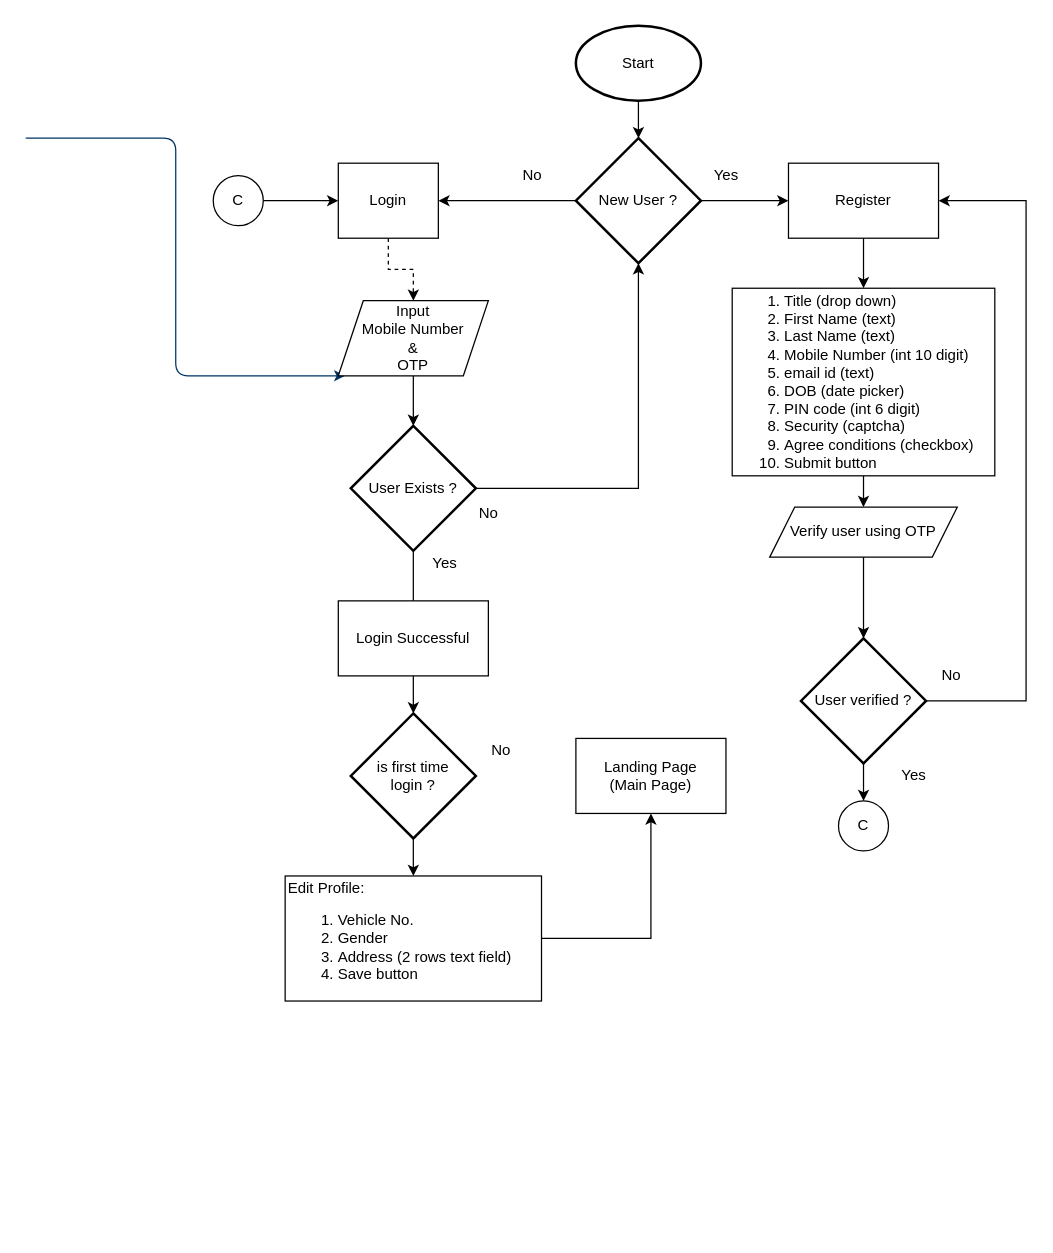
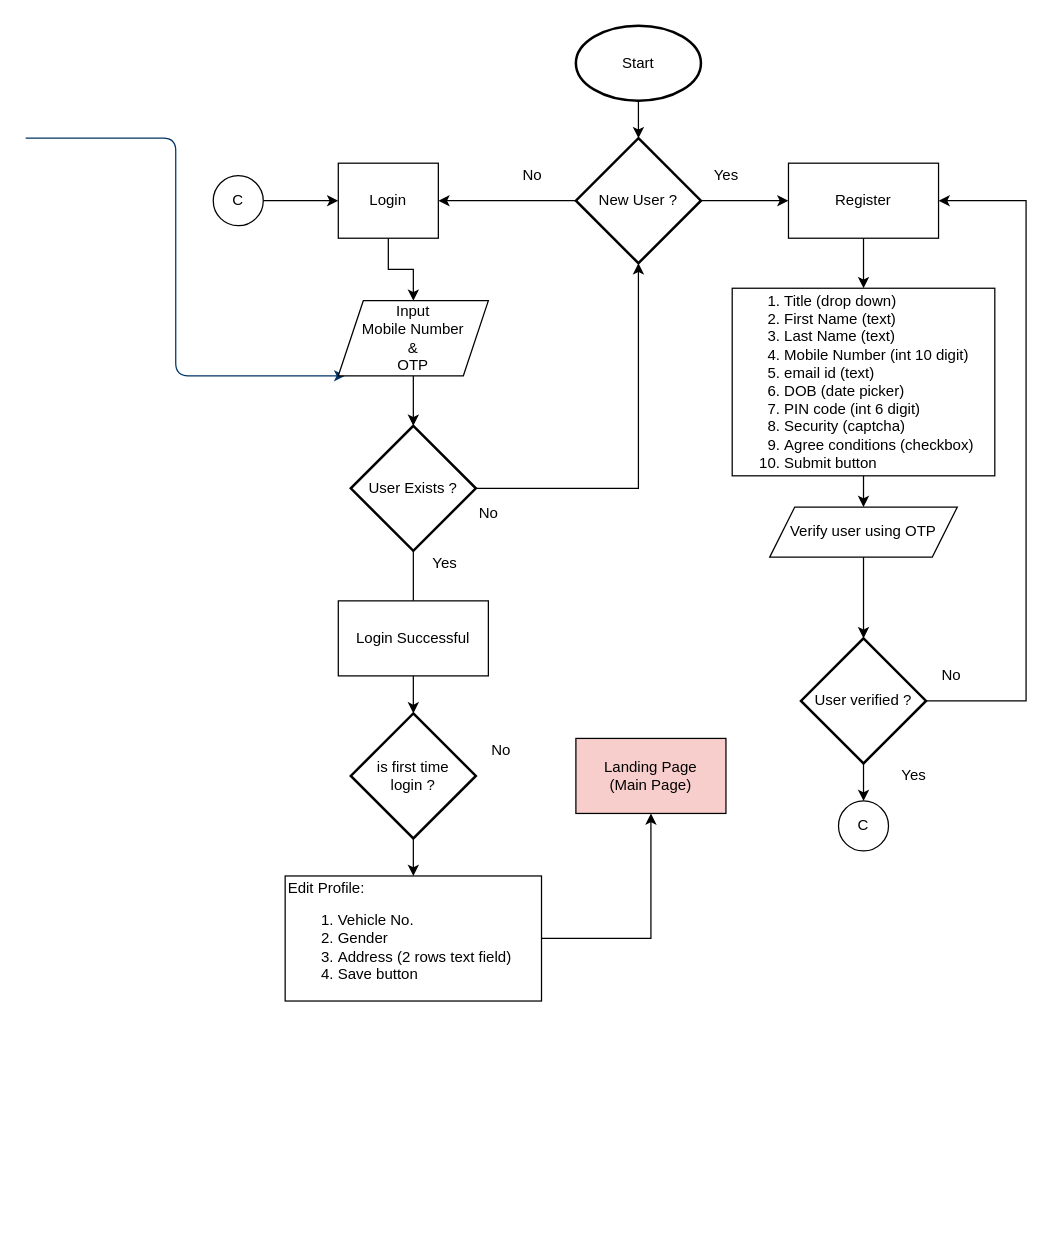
(395, 269) -> (395, 269)
(651, 776) -> (651, 776)
